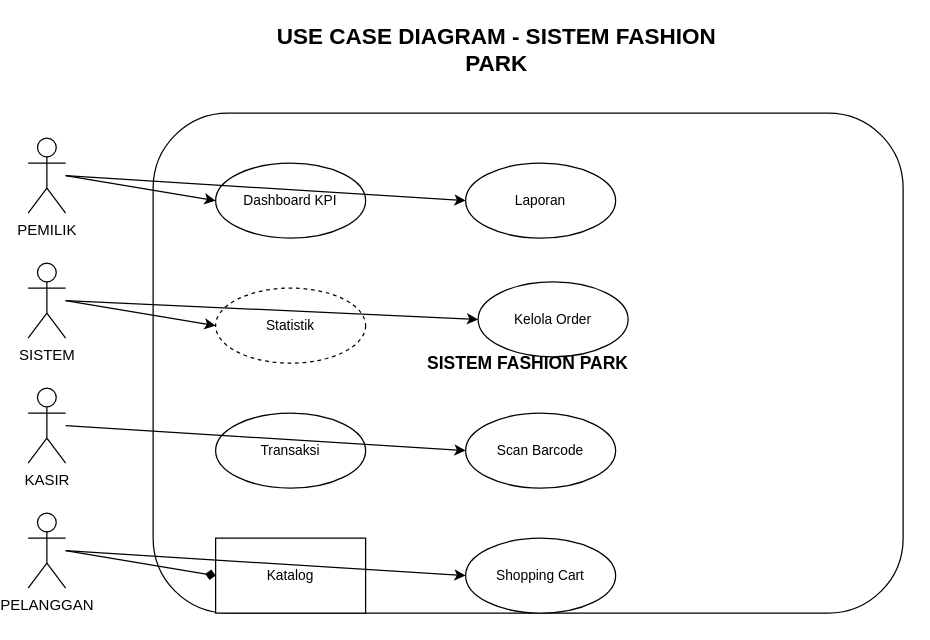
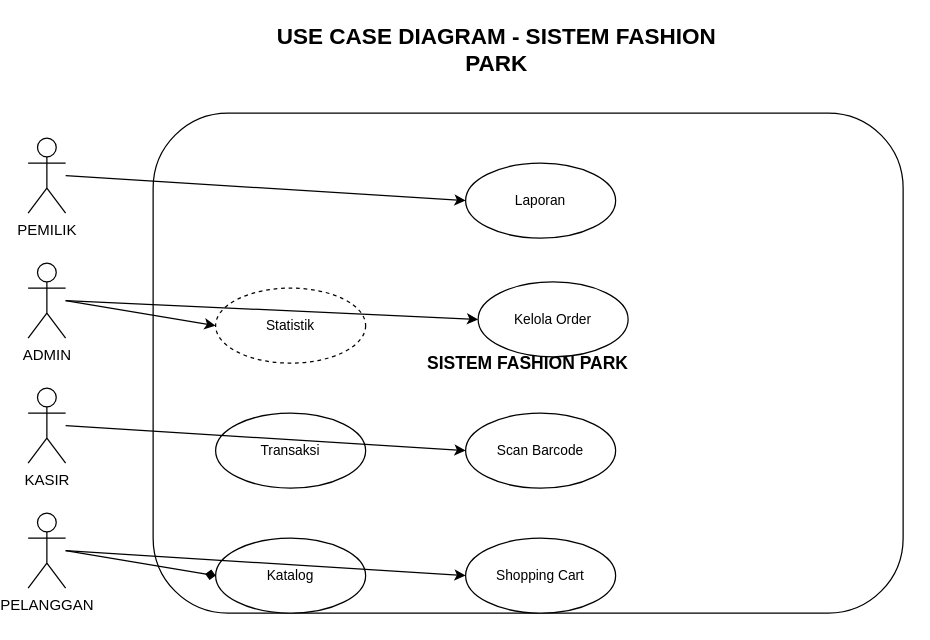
(143, 188) -> none
(291, 201) -> none
(48, 356) -> (48, 356)
(291, 576) -> (291, 576)
